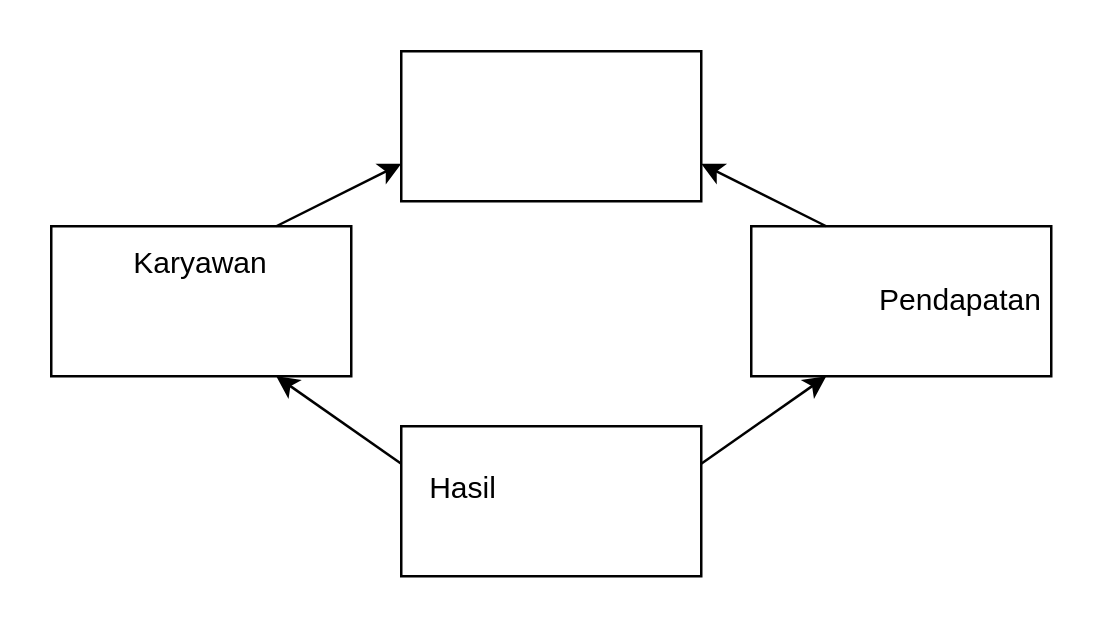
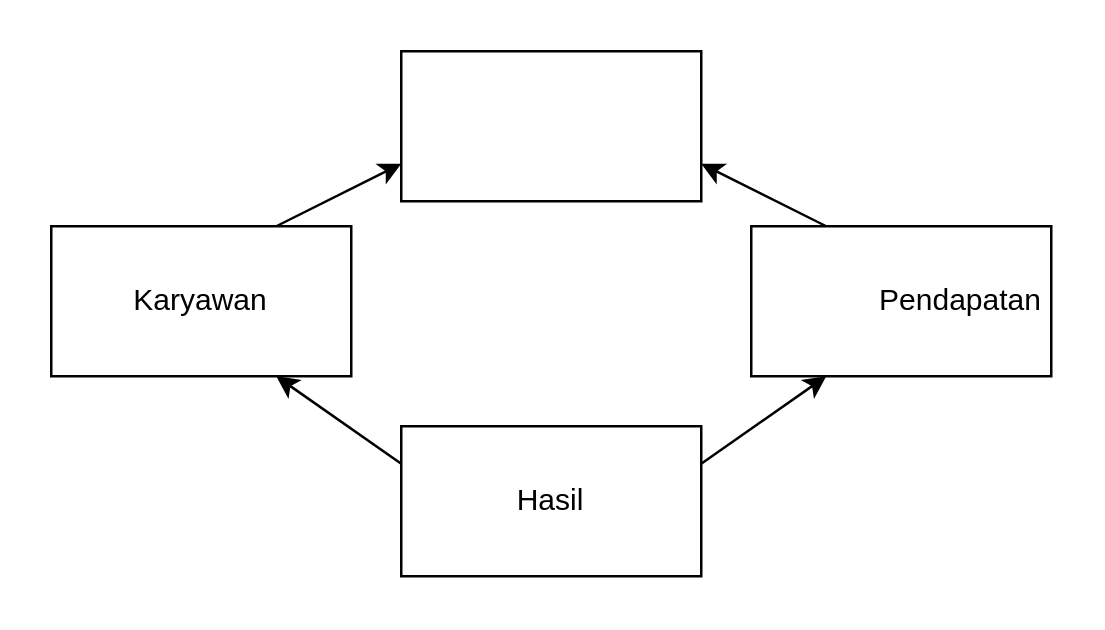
(201, 264) -> (201, 301)
(464, 489) -> (551, 501)
